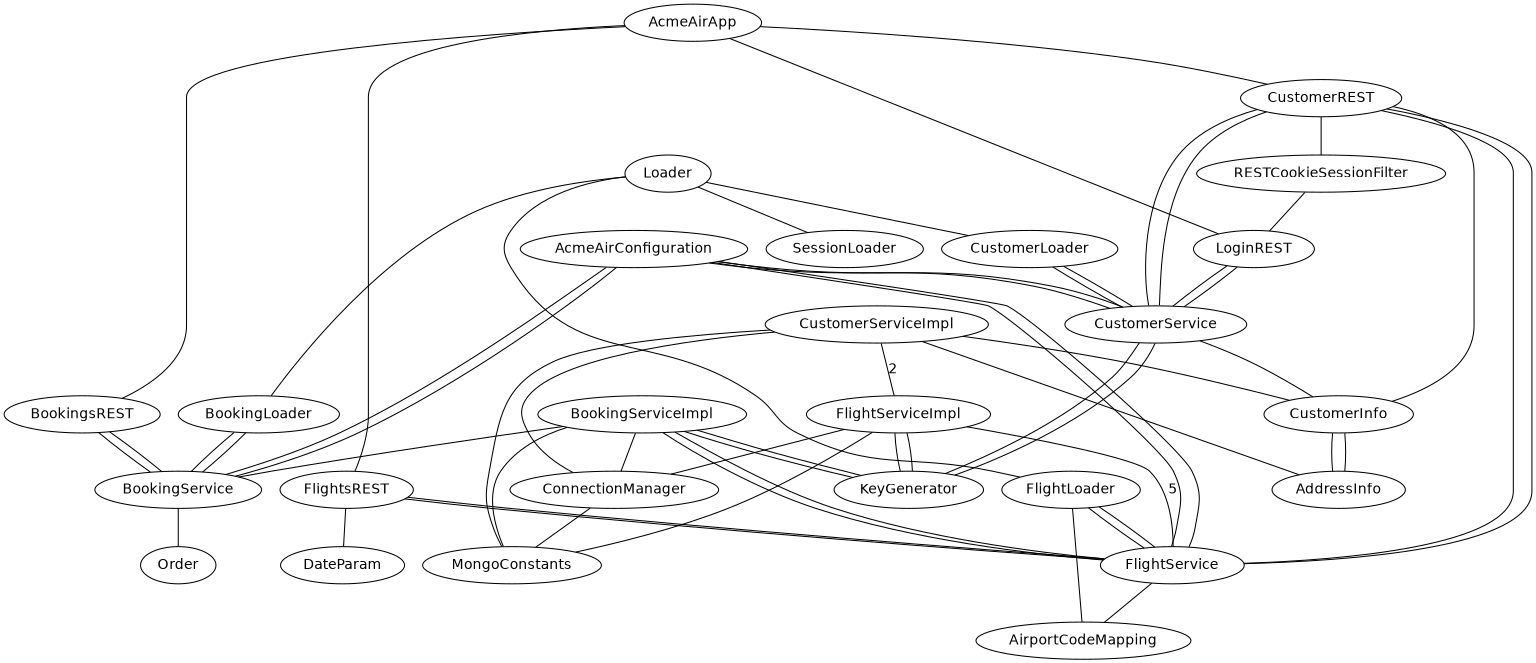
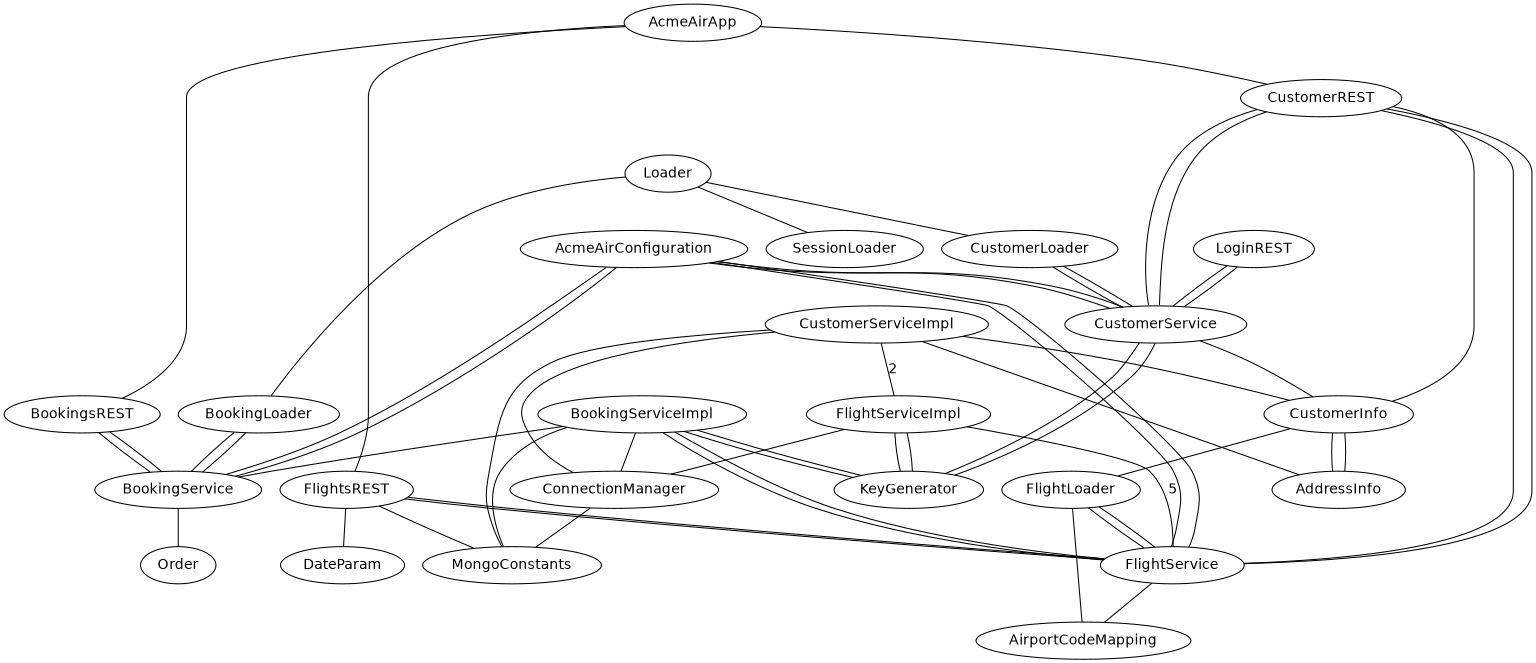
(974, 136) -> none
(1321, 174) -> none
(680, 360) -> (1204, 452)
(730, 507) -> (426, 528)
